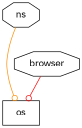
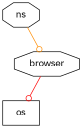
(7, 61) -> (33, 37)
